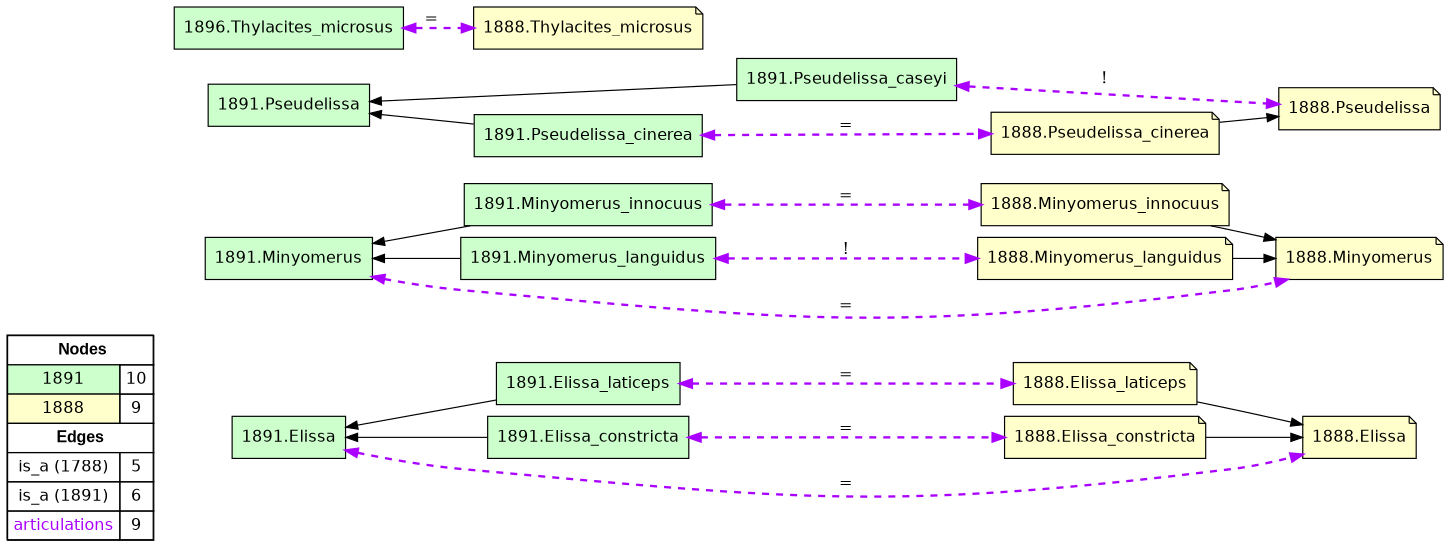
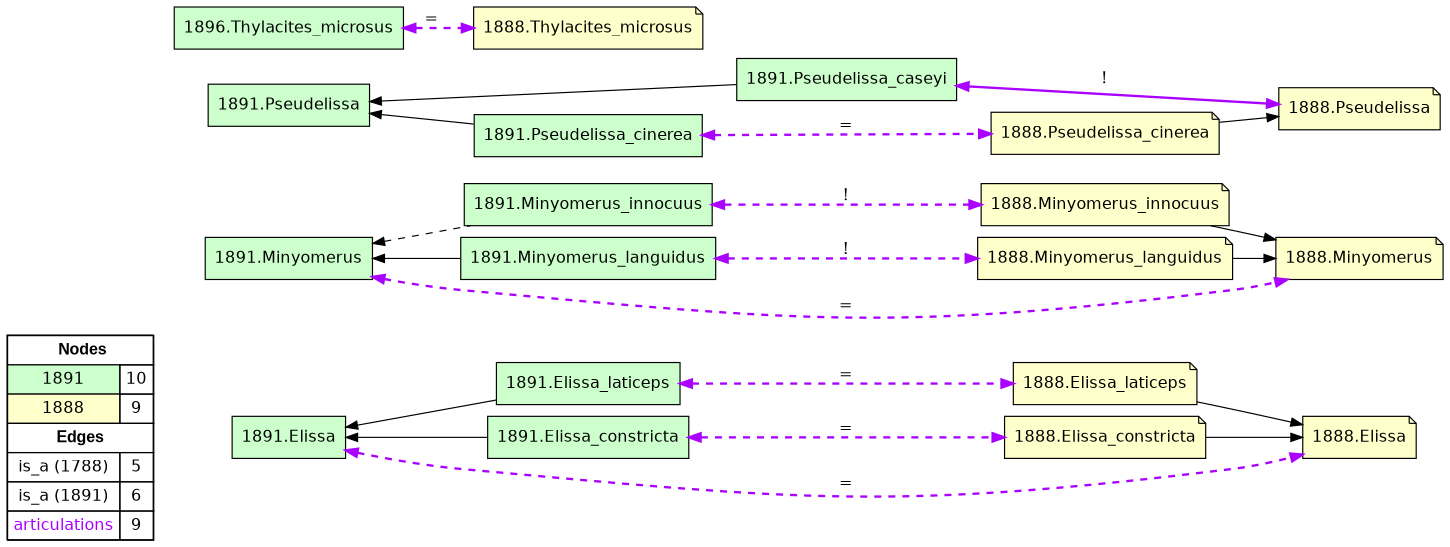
(1118, 95) -> (1118, 95)
(847, 196) -> (847, 196)
(427, 234) -> (427, 234)
